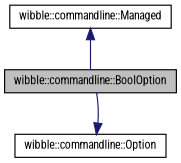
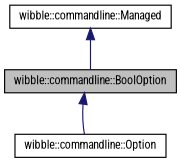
(98, 108) -> (83, 119)
